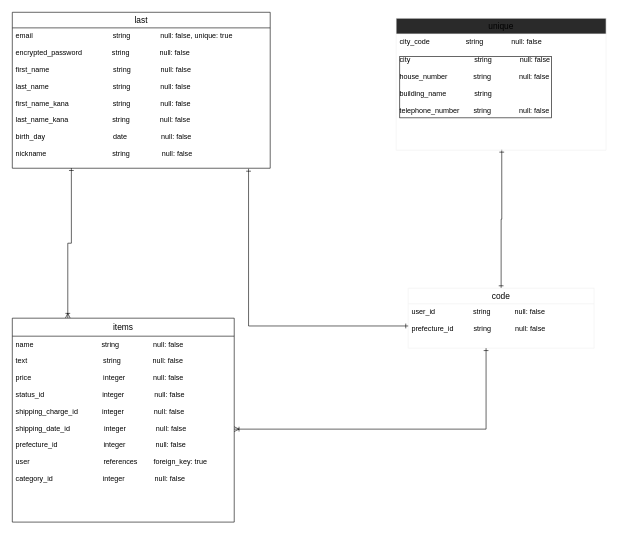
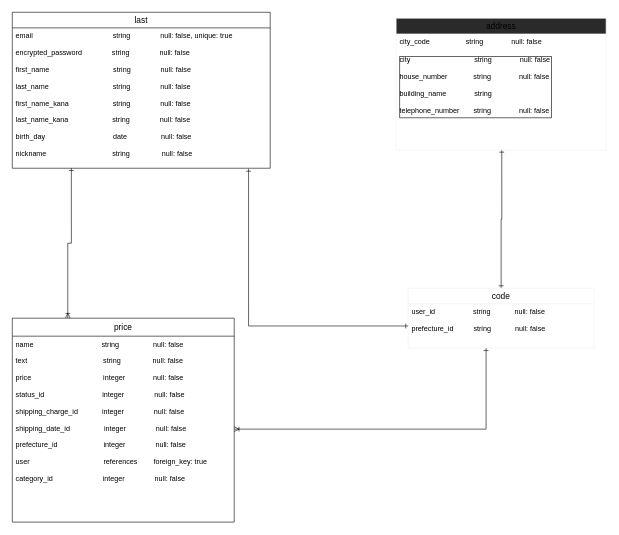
(501, 27) -> (501, 27)
(123, 328) -> (123, 328)
